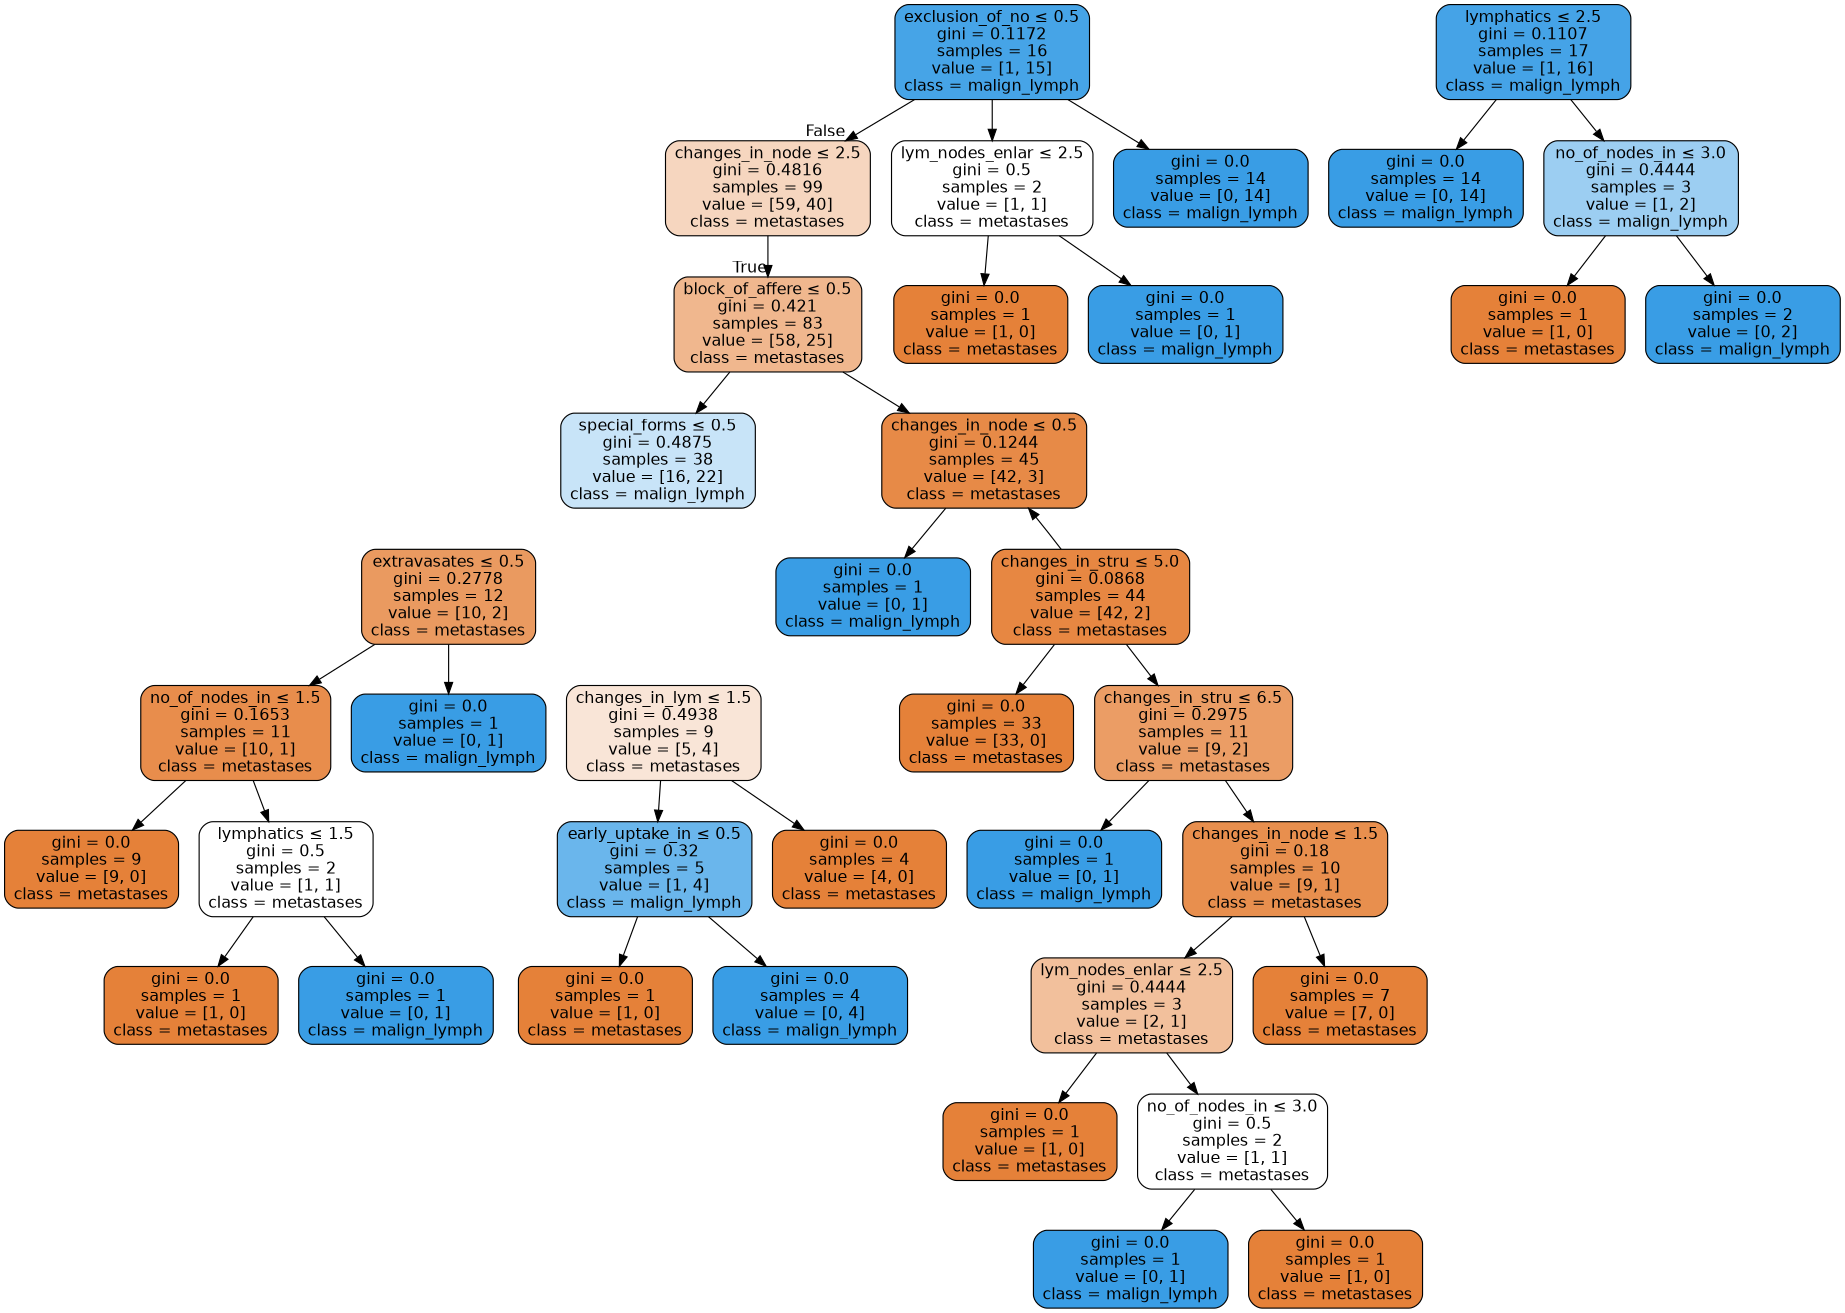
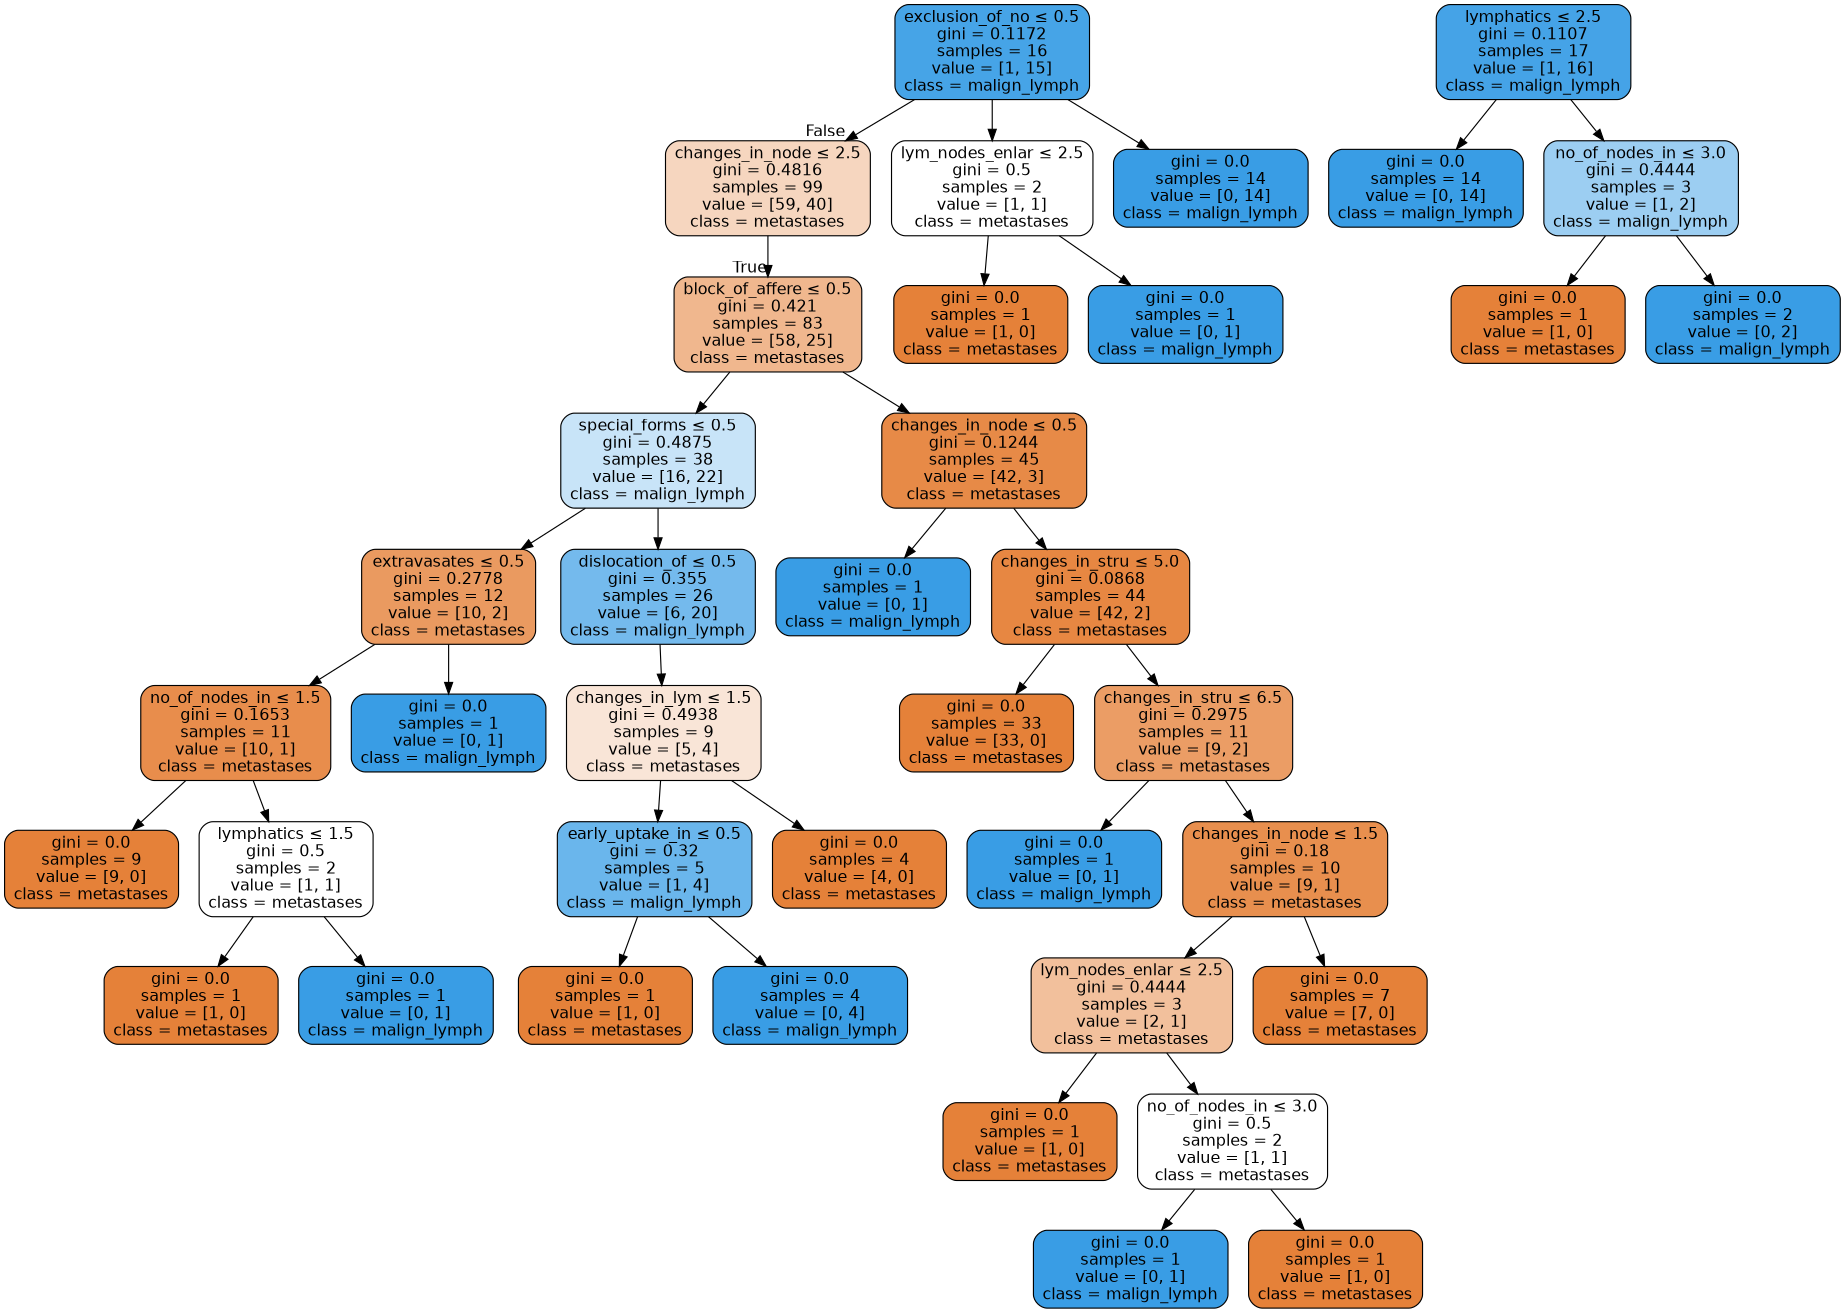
none -> (558, 526)
(1049, 533) -> (1026, 524)
none -> (658, 597)
